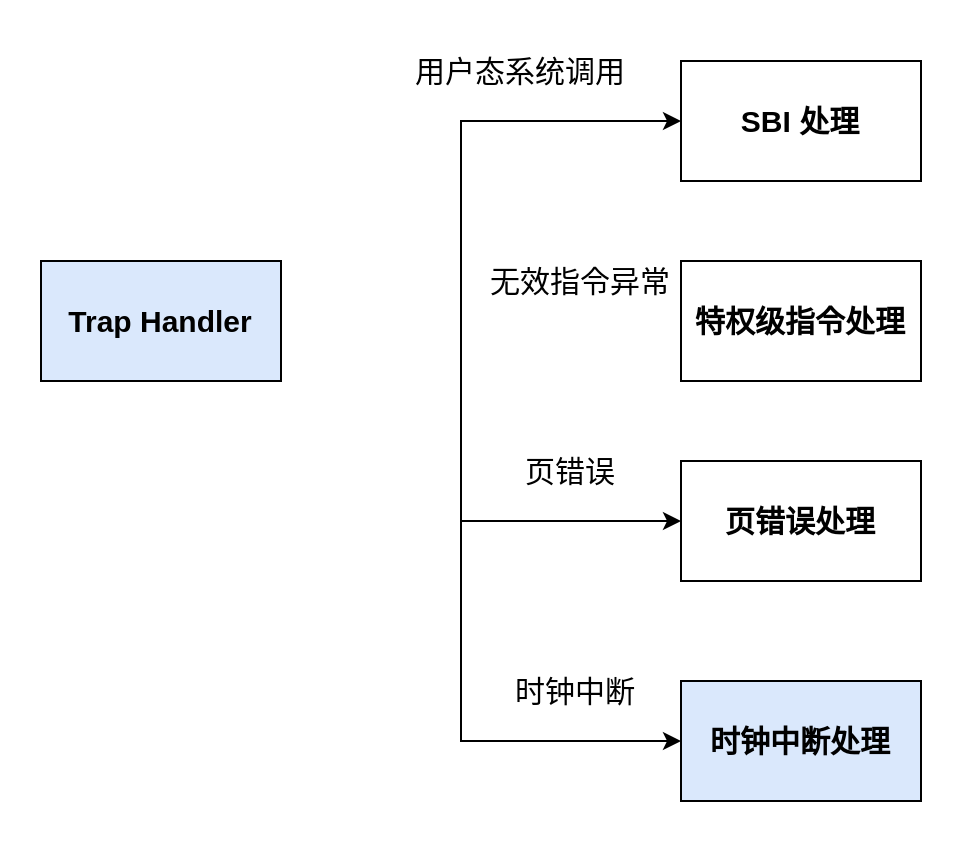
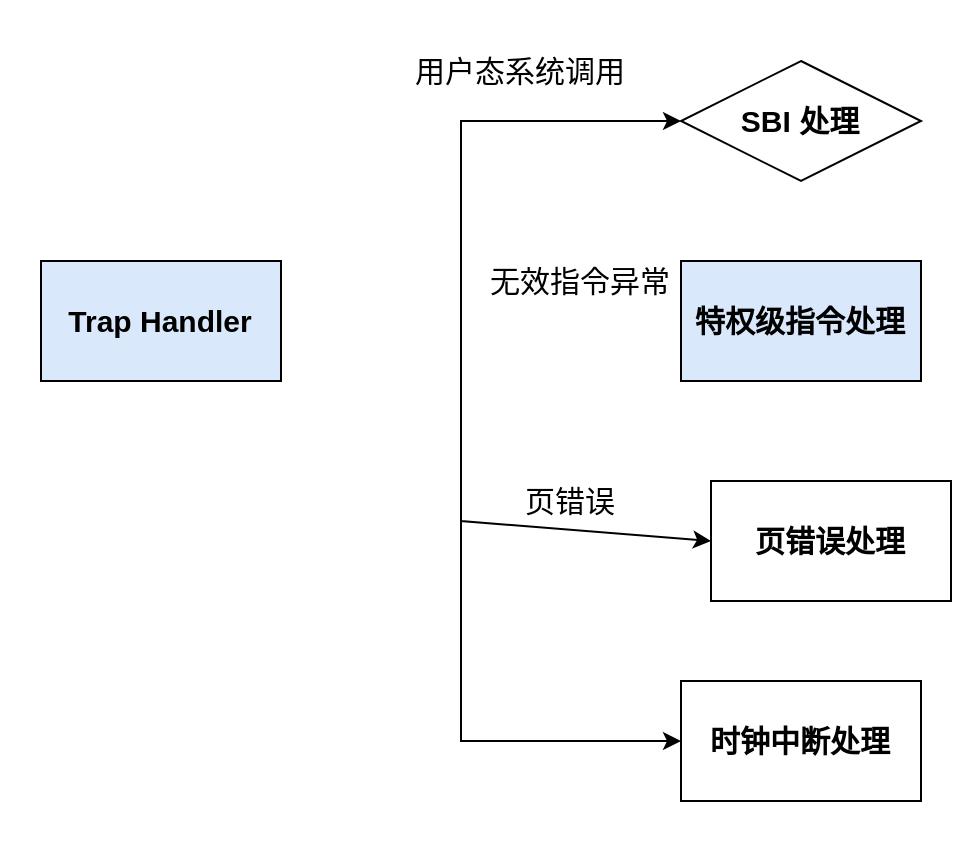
(801, 121) -> (801, 121)
(801, 321) -> (801, 321)
(571, 471) -> (571, 501)
(801, 521) -> (831, 541)
(576, 691) -> none
(801, 741) -> (801, 741)
